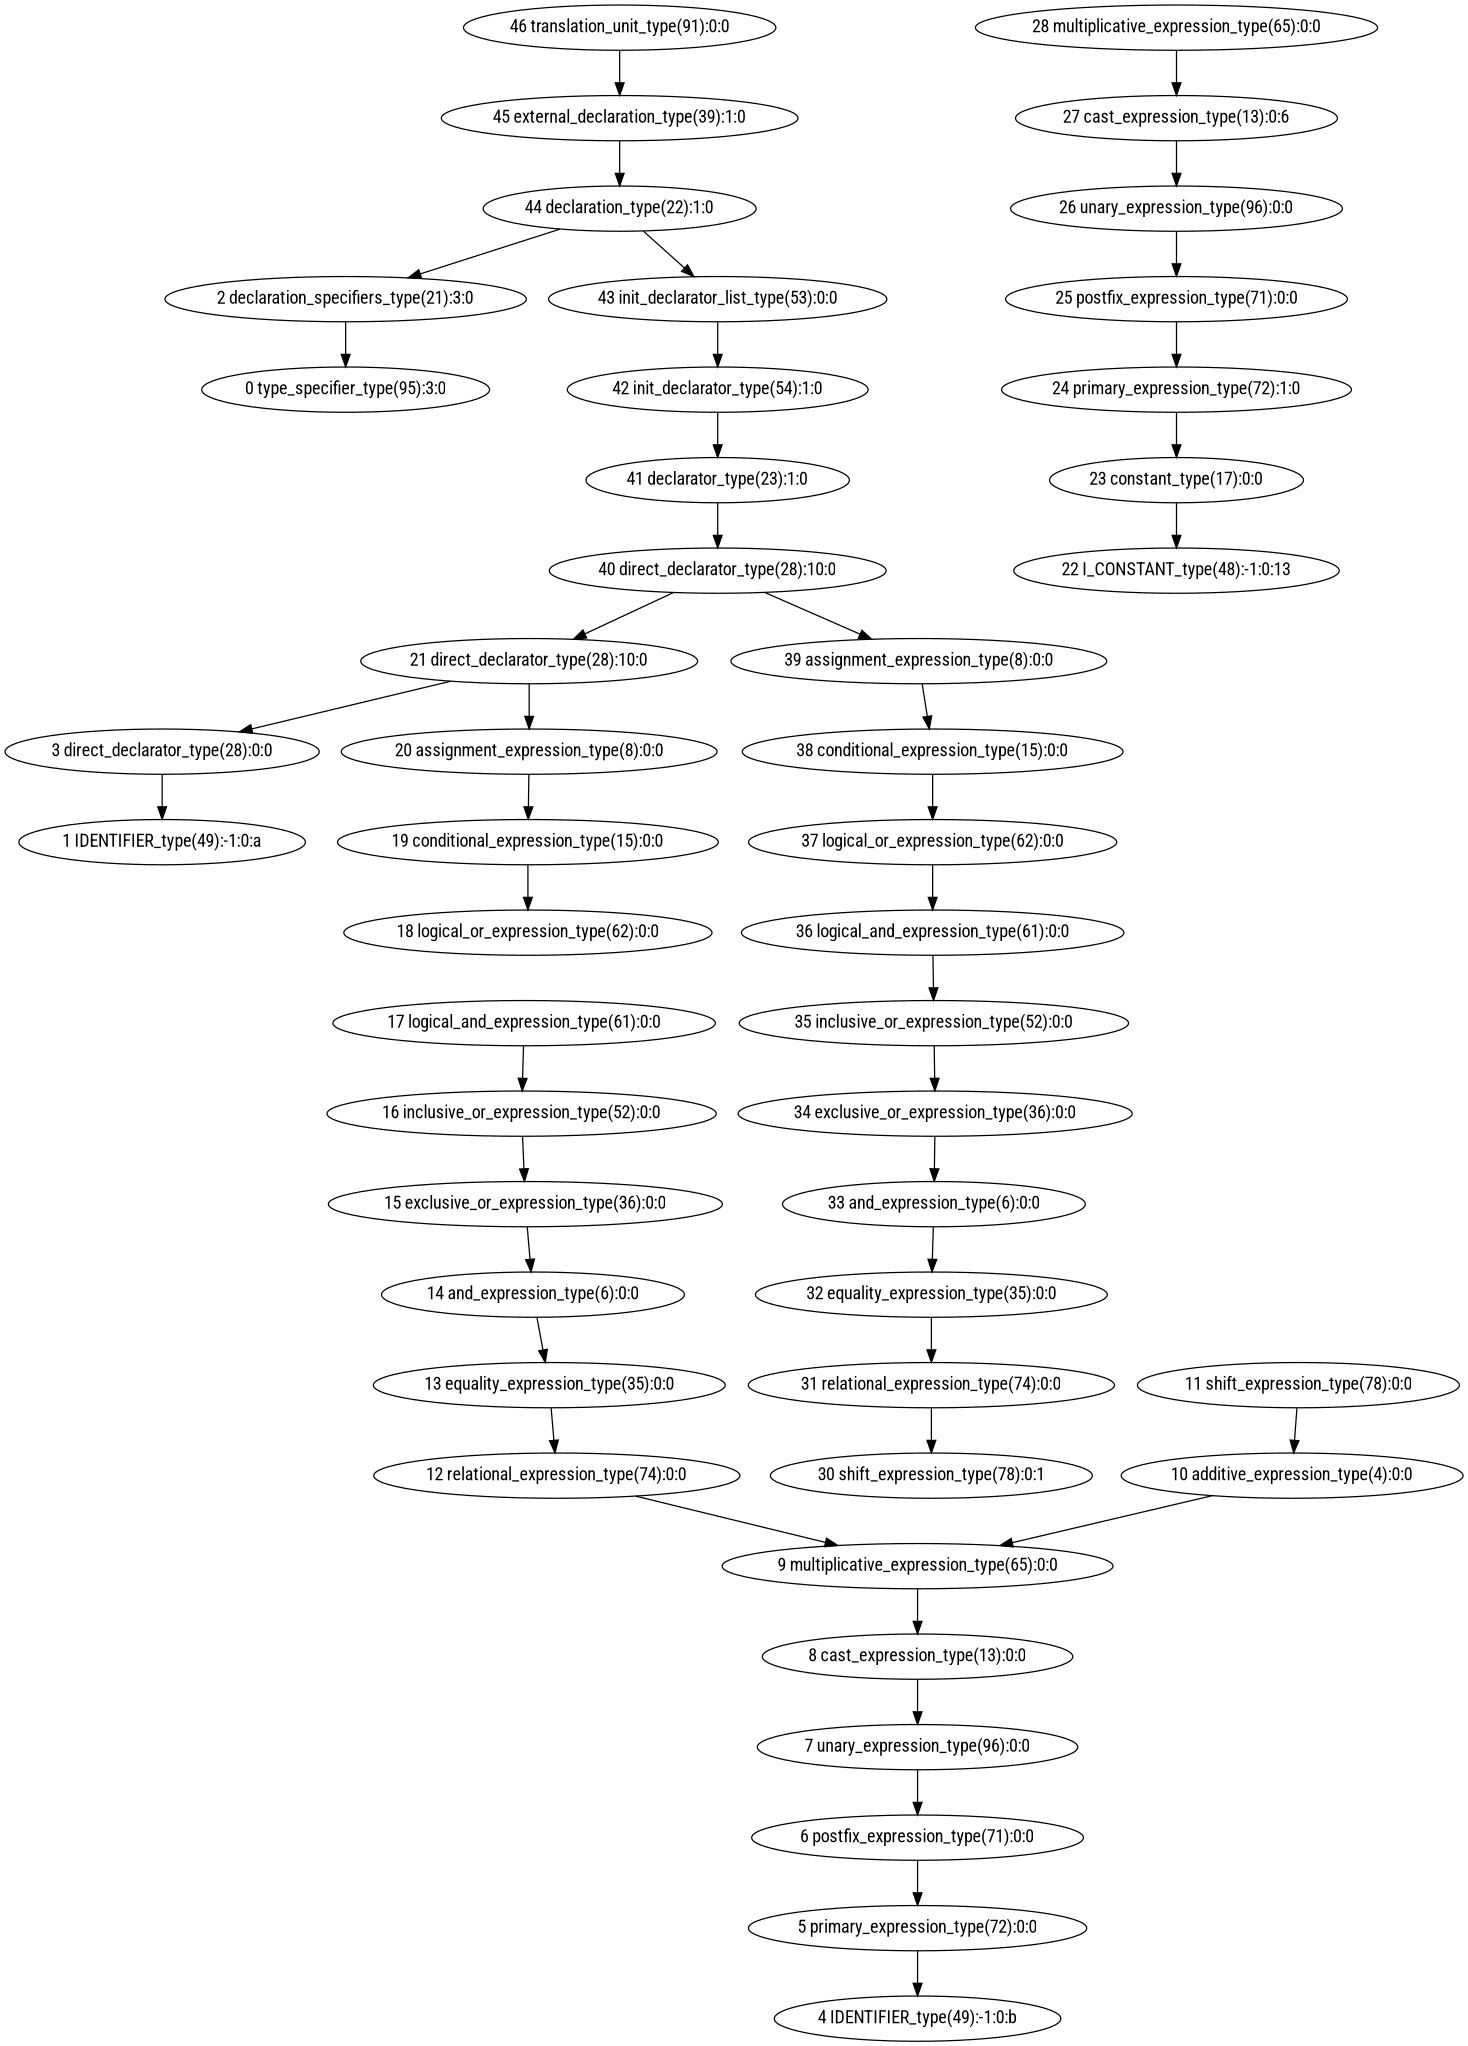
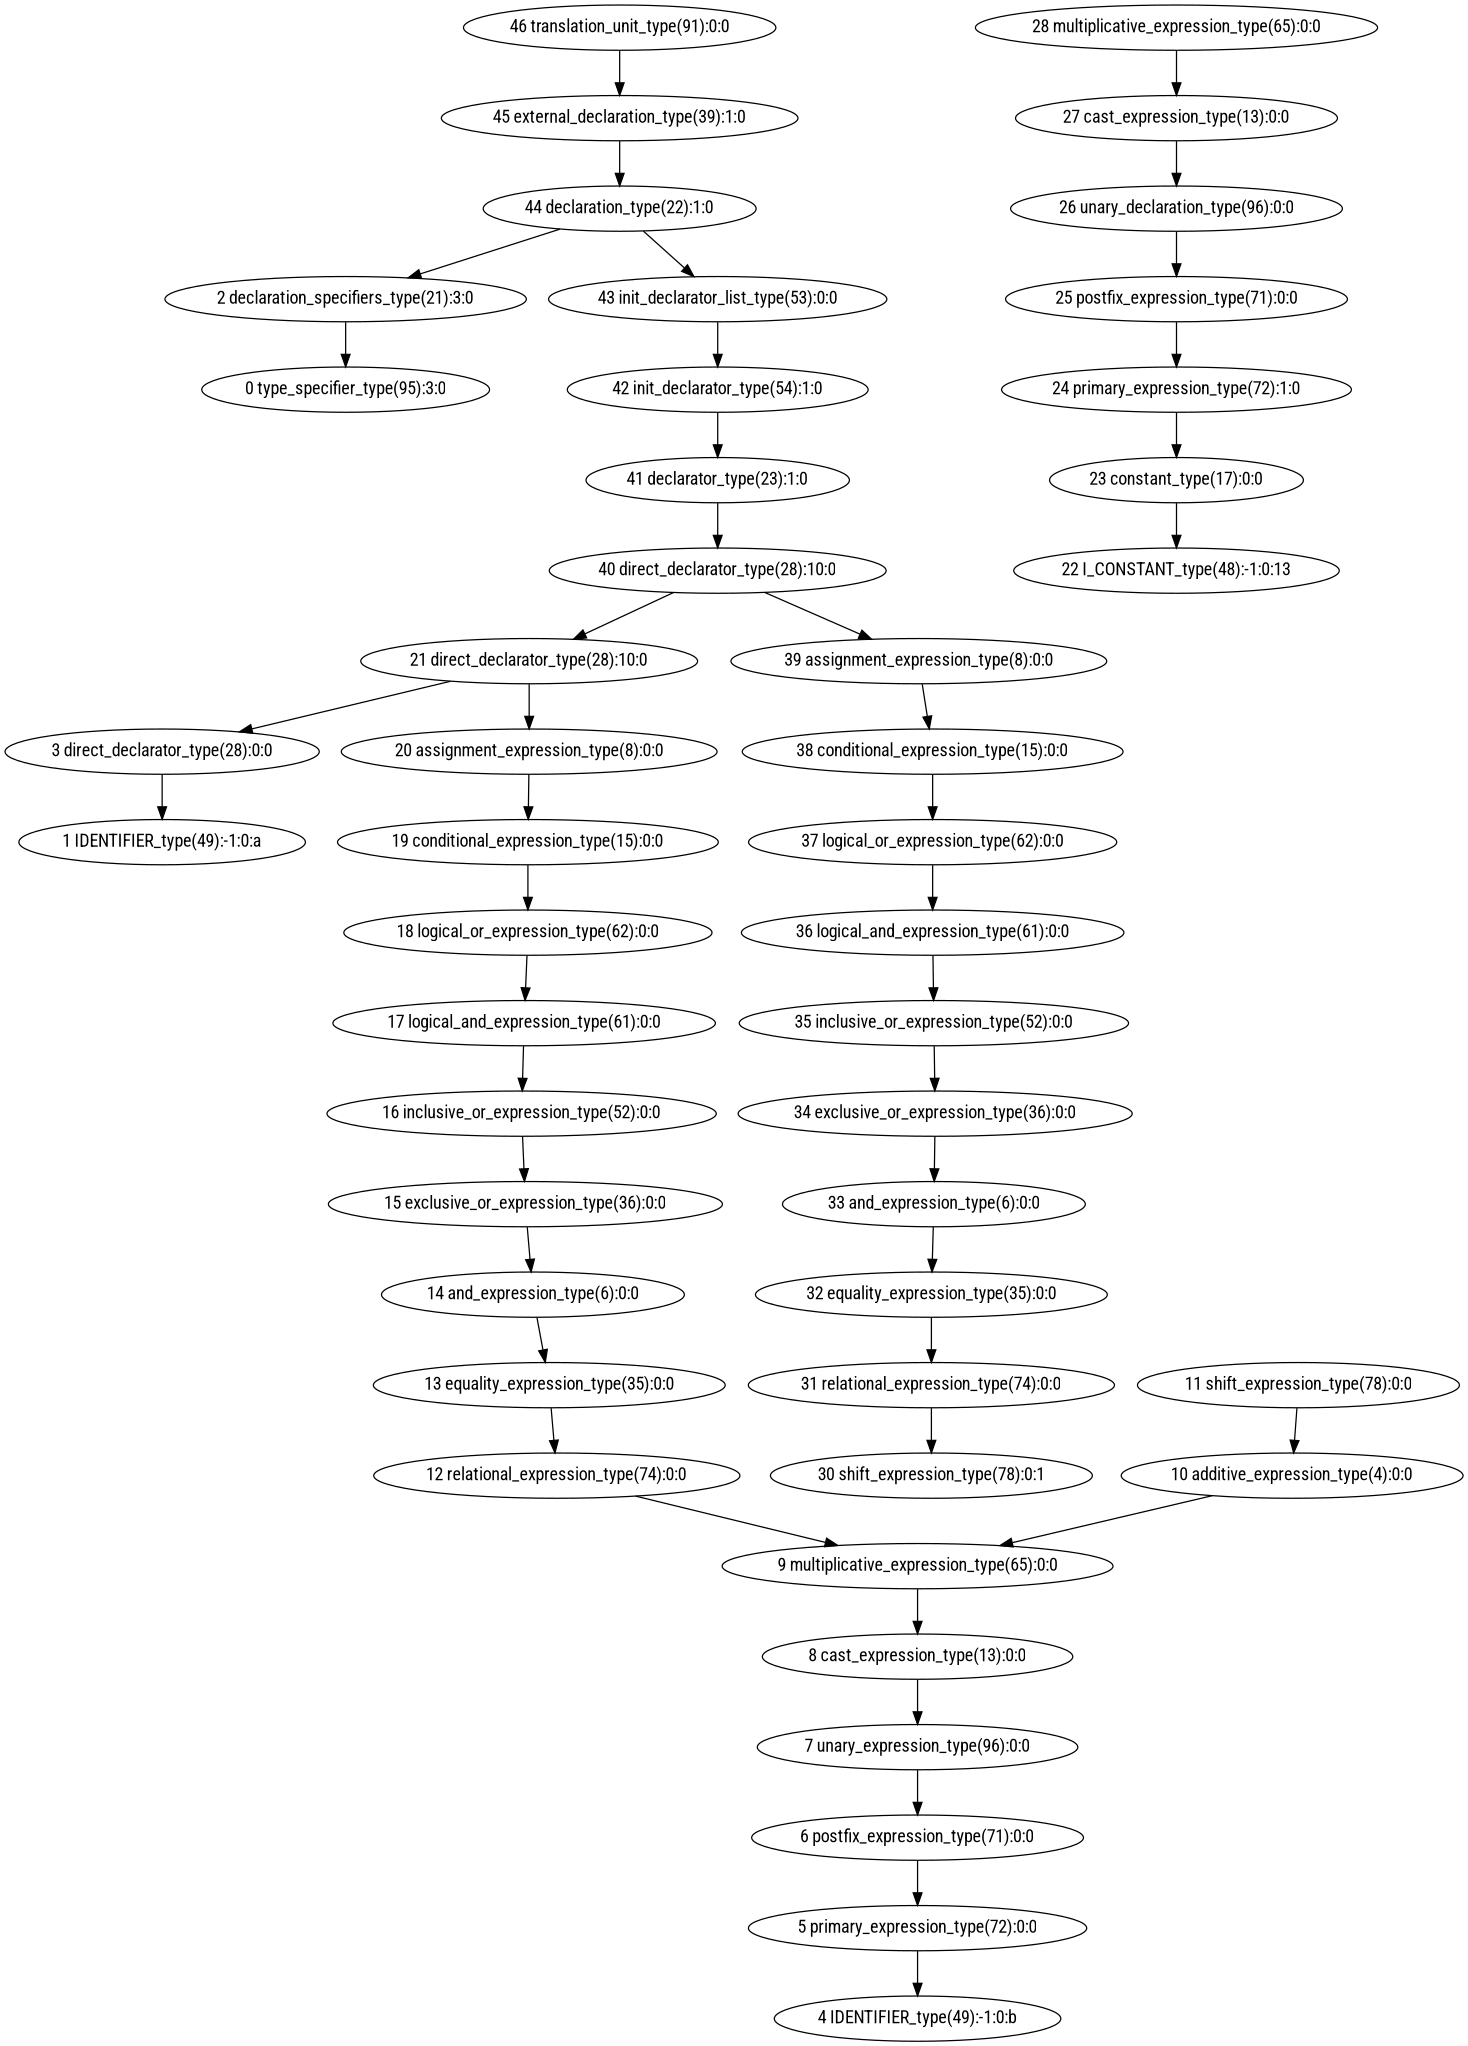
(1176, 118) -> (1176, 118)
(1176, 209) -> (1176, 209)
none -> (526, 972)
